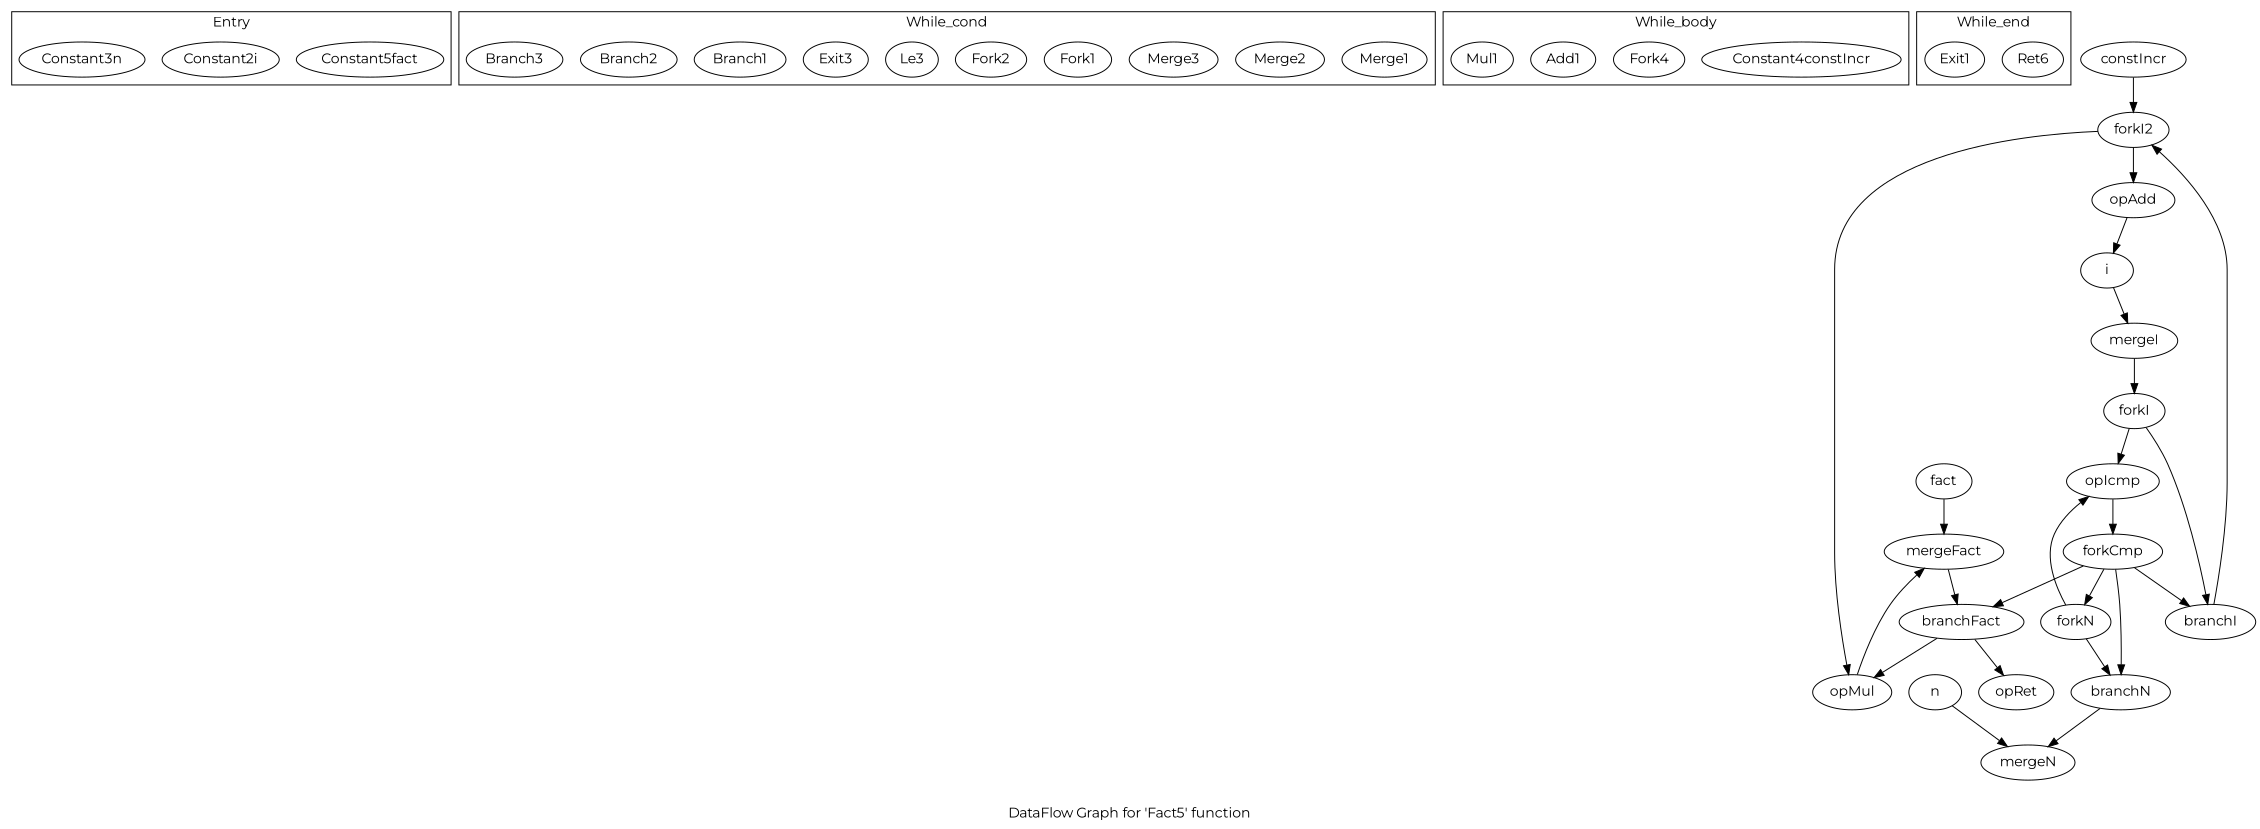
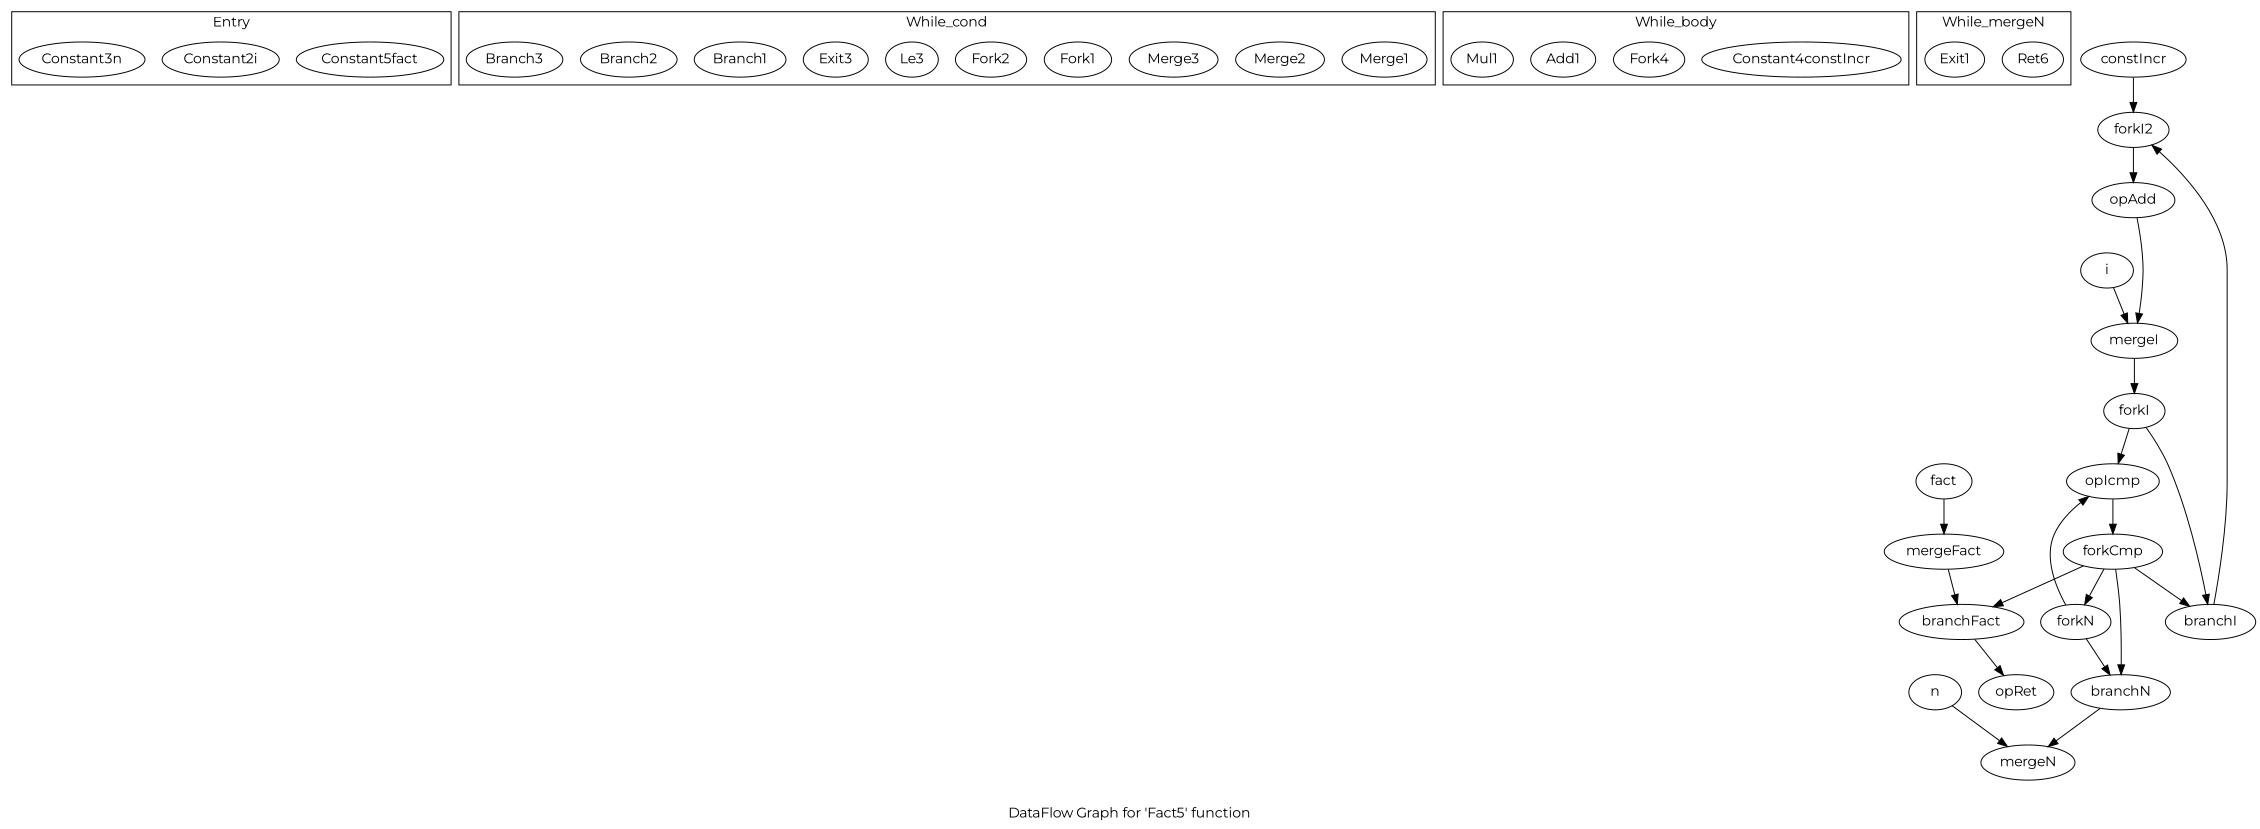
(1994, 23) -> (1994, 23)
(2122, 231) -> (2143, 265)
(1852, 692) -> none
